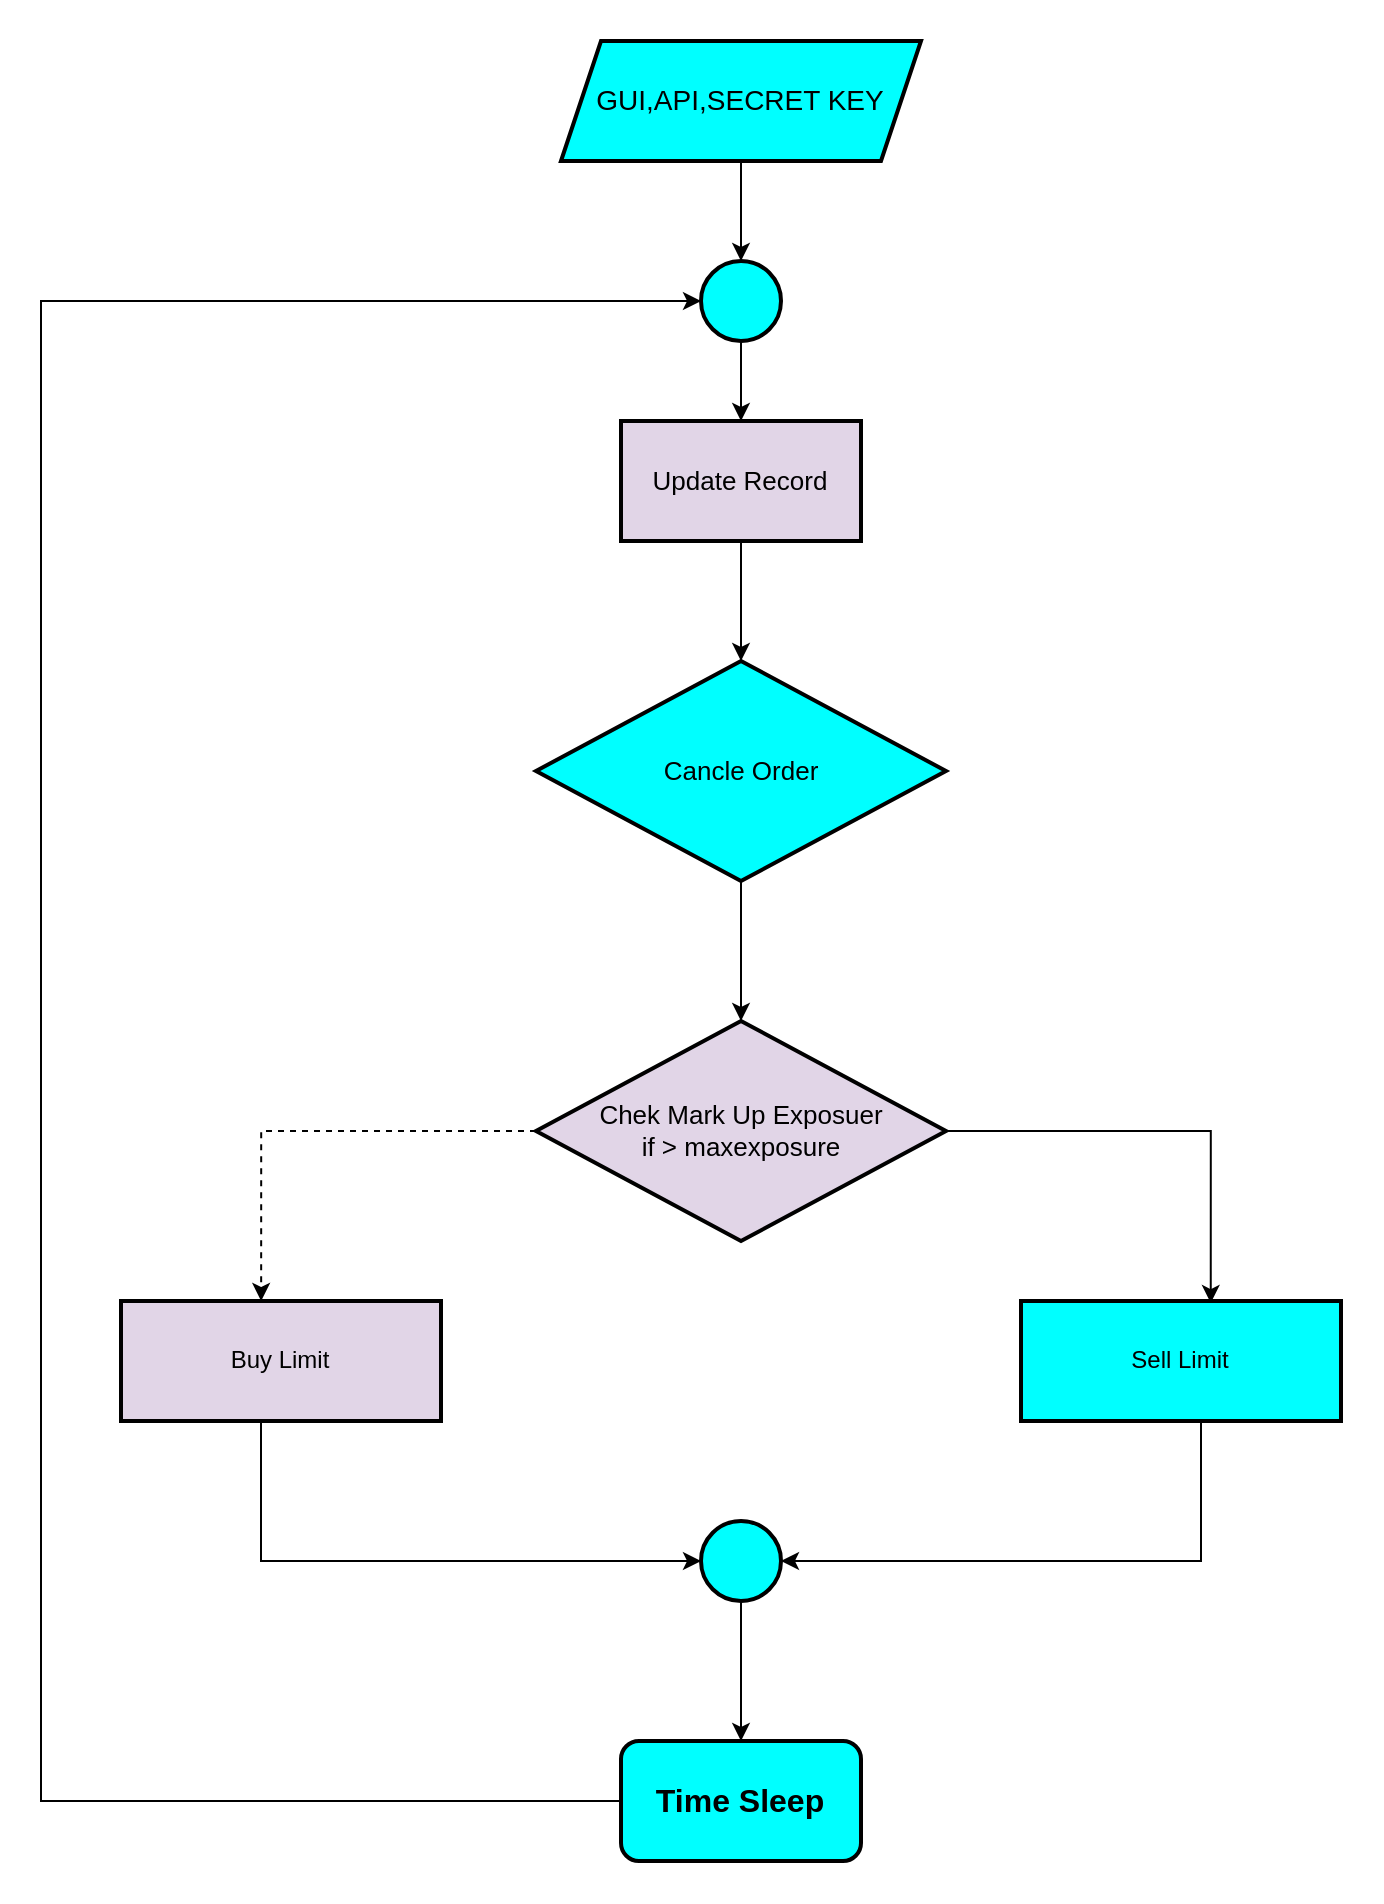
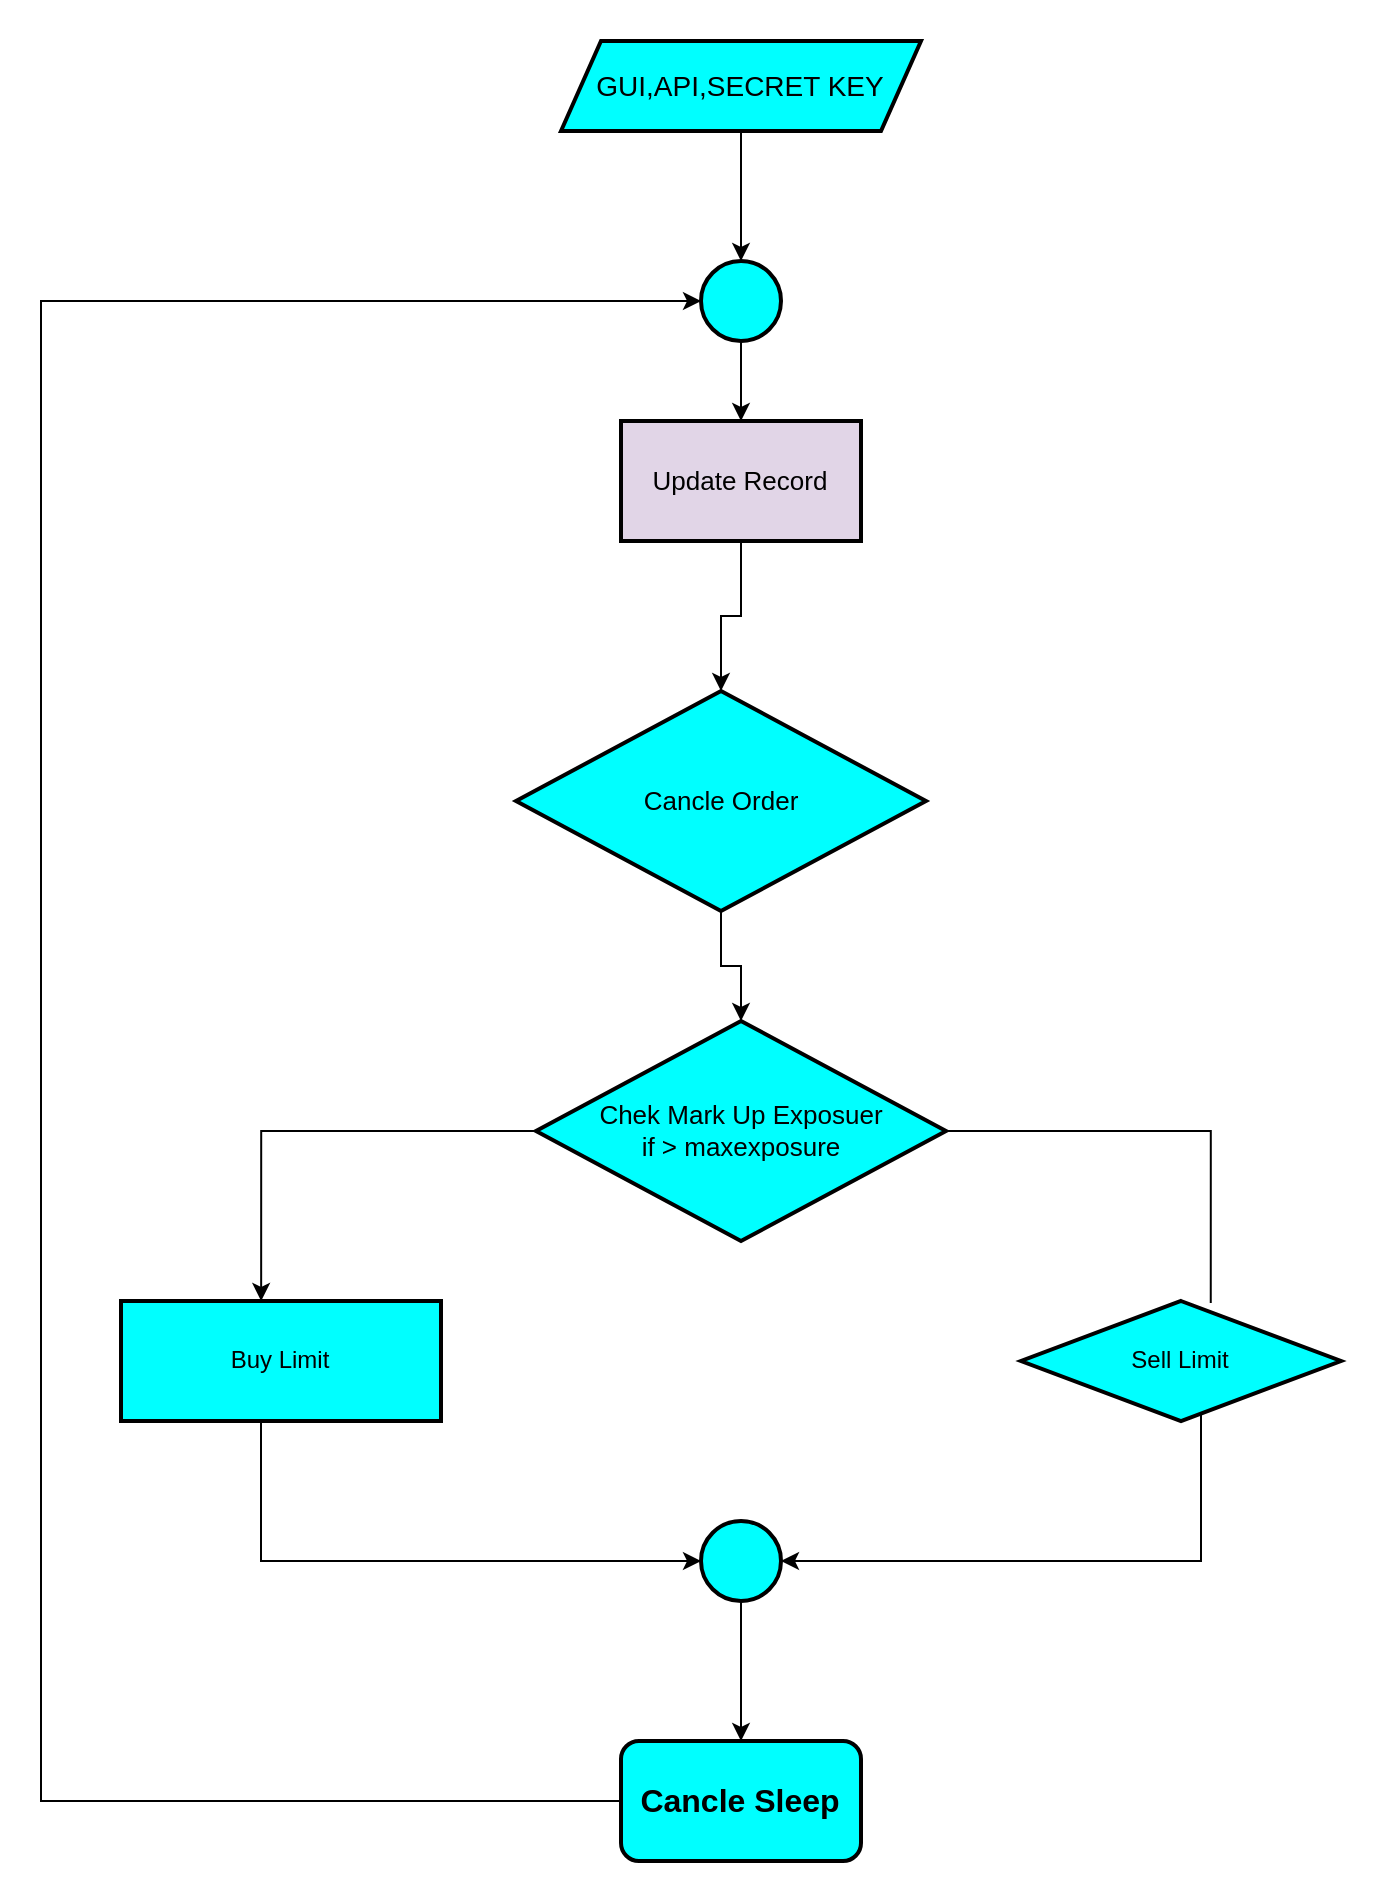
(741, 101) -> (741, 86)
(741, 771) -> (721, 801)
(318, 1131) -> (318, 1131)
(741, 1131) -> (741, 1131)
(1211, 1288) -> (1211, 1294)
(281, 1361) -> (281, 1361)
(1181, 1361) -> (1181, 1361)
(741, 1801) -> (741, 1801)
